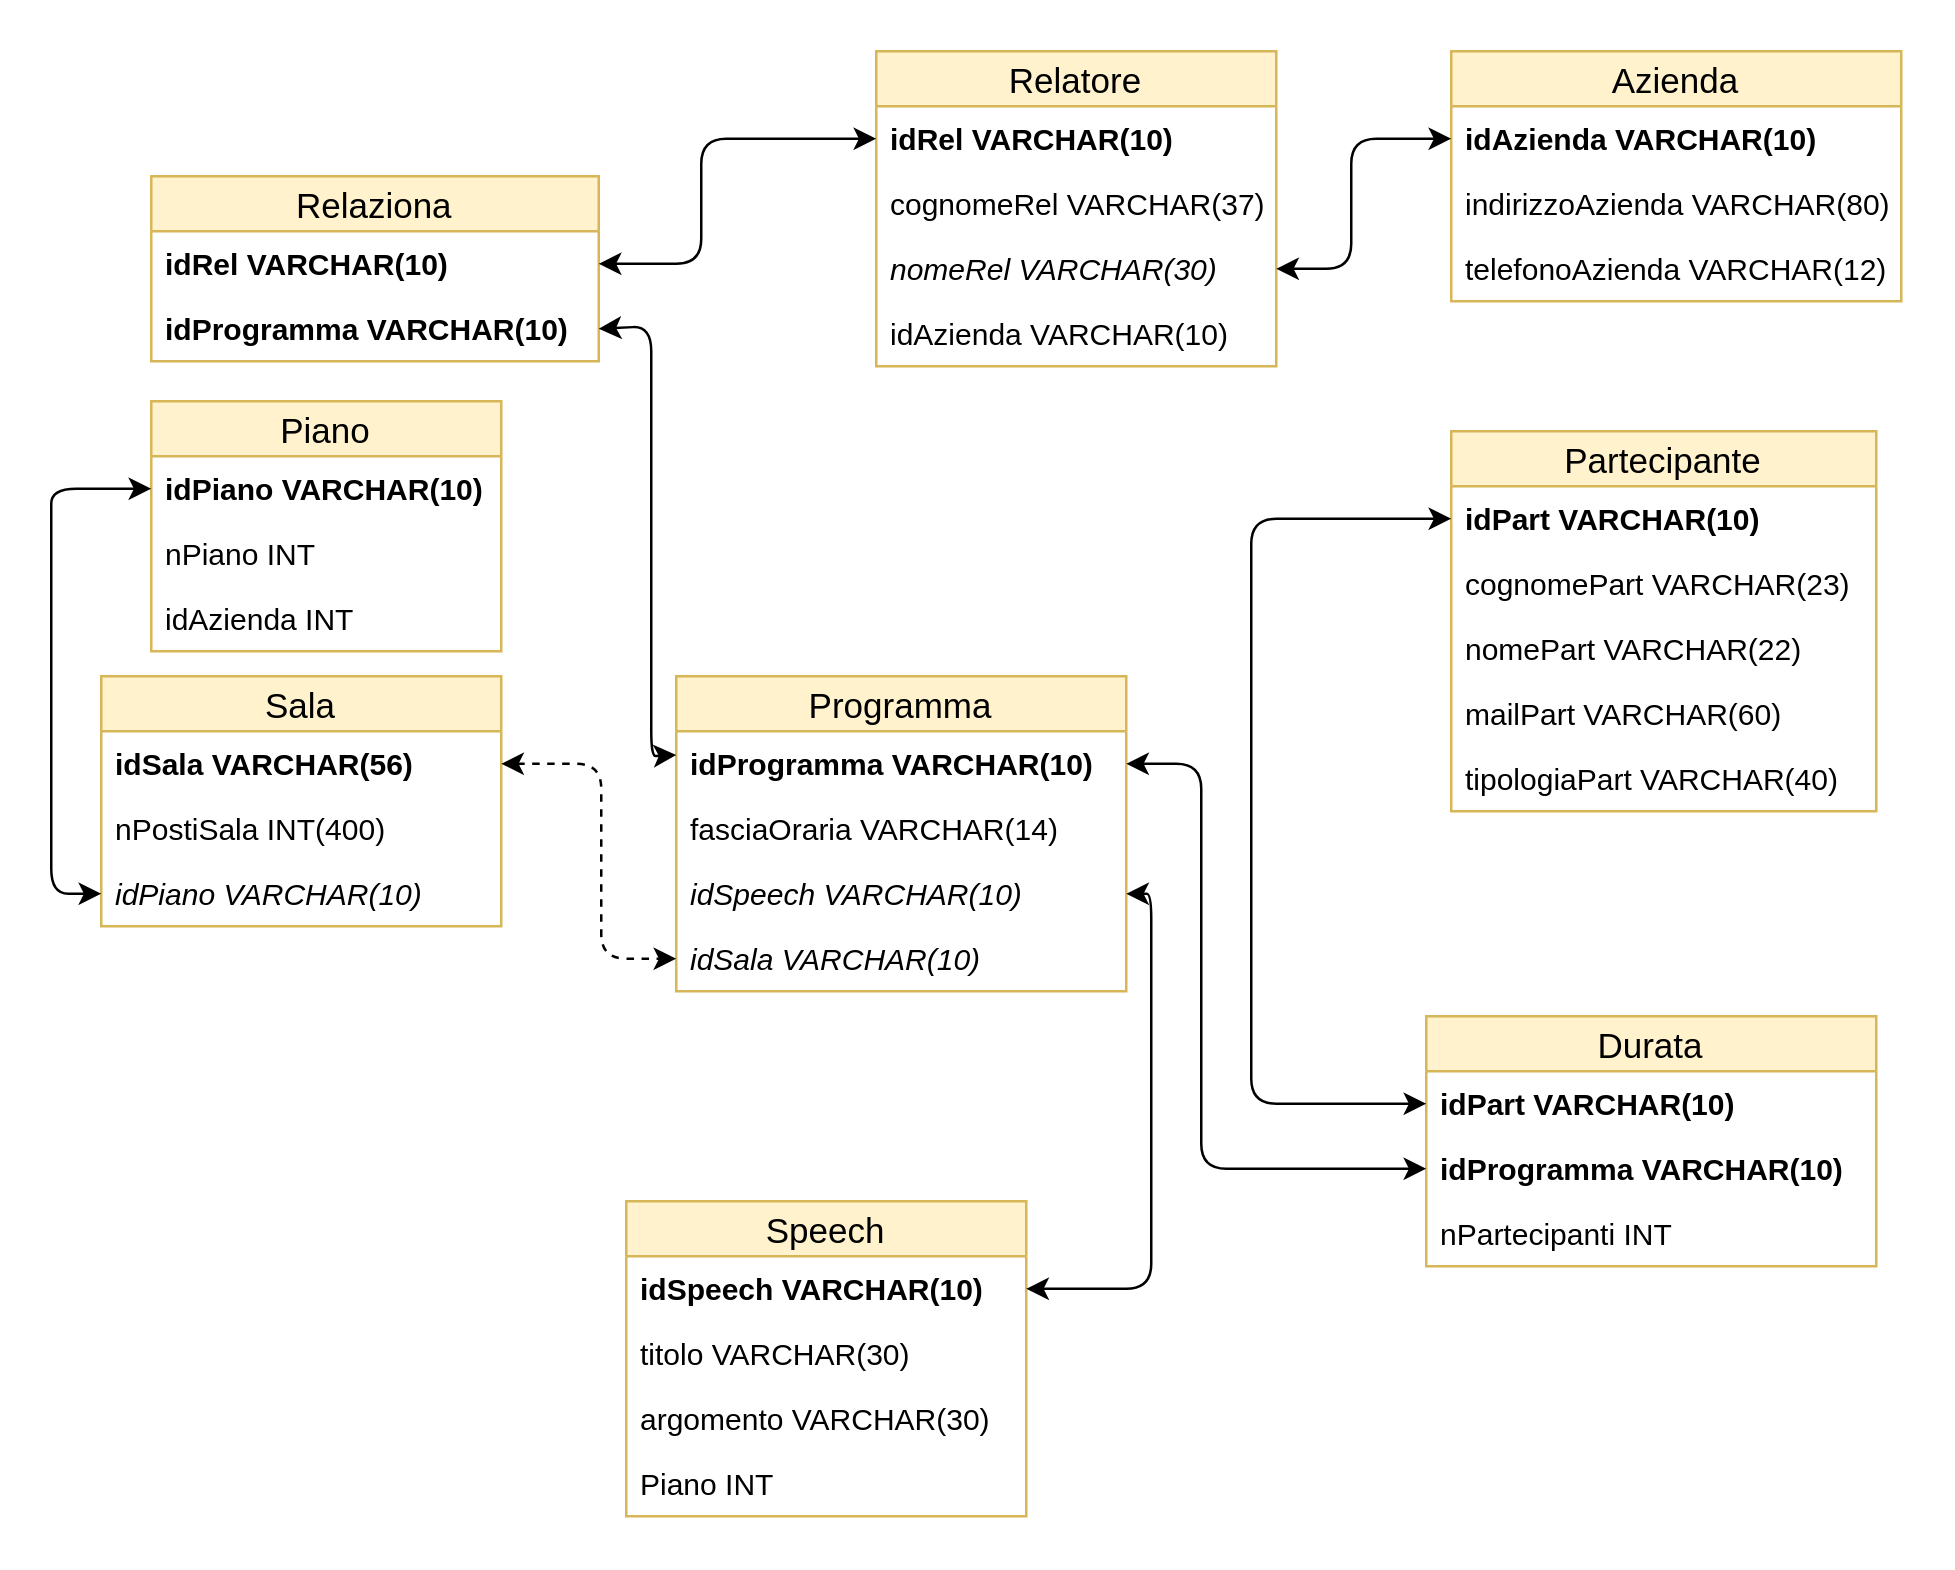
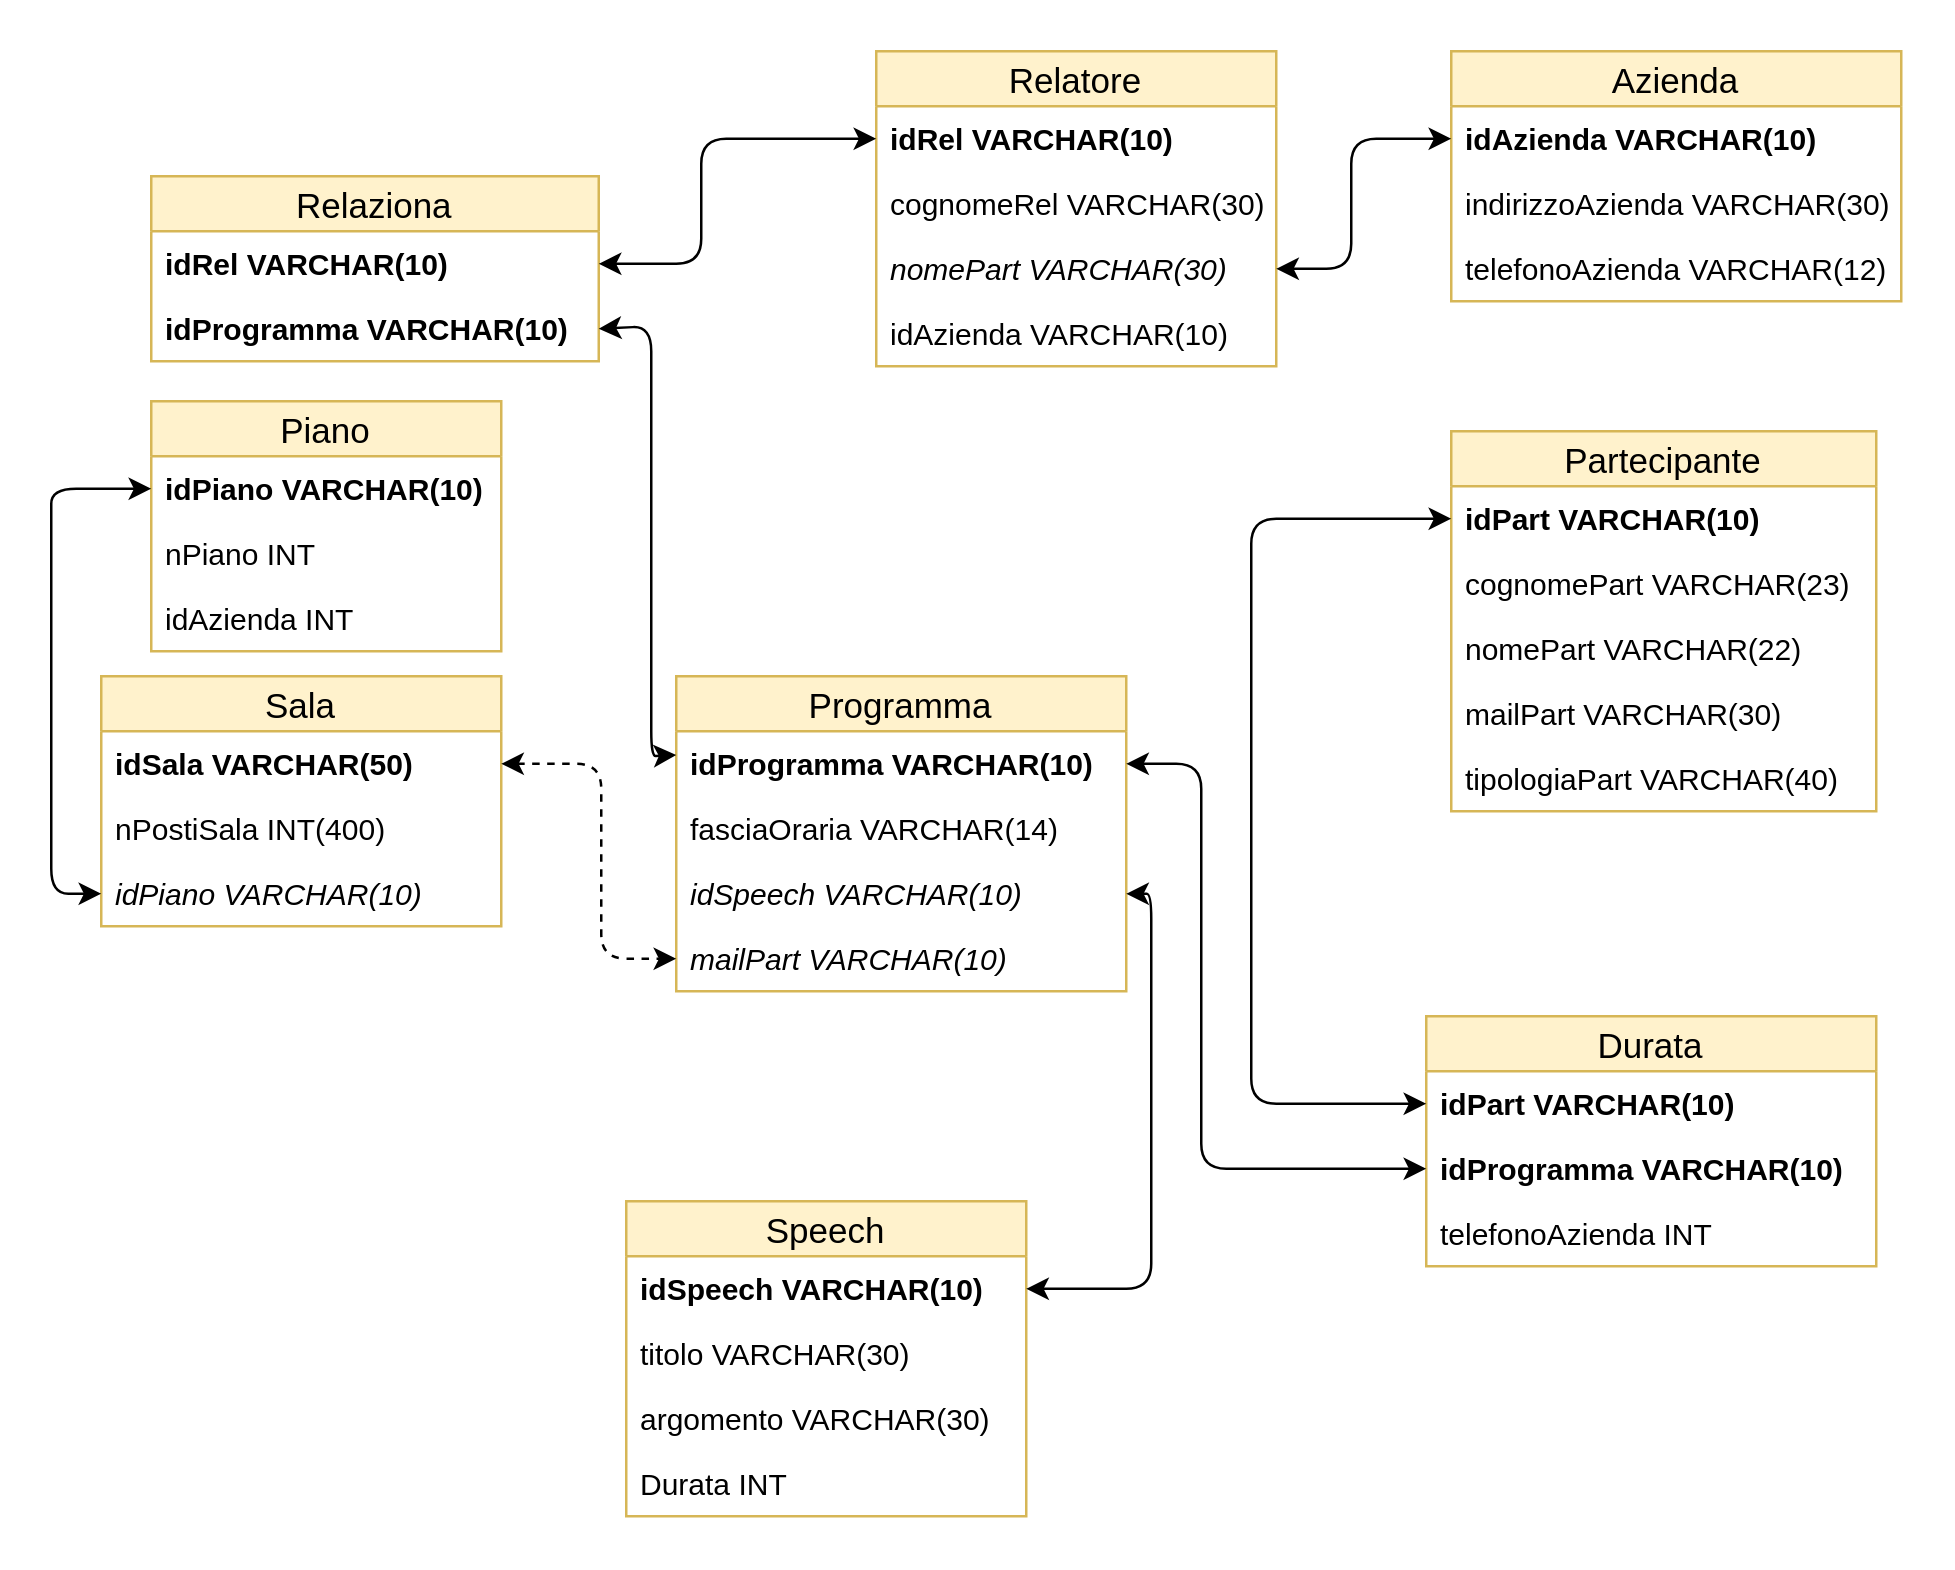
(1067, 205) -> (1067, 205)
(1685, 205) -> (1685, 205)
(1042, 270) -> (1054, 270)
(1621, 715) -> (1621, 715)
(255, 765) -> (255, 765)
(830, 960) -> (846, 960)
(1571, 1235) -> (1588, 1235)
(708, 1485) -> (720, 1485)
